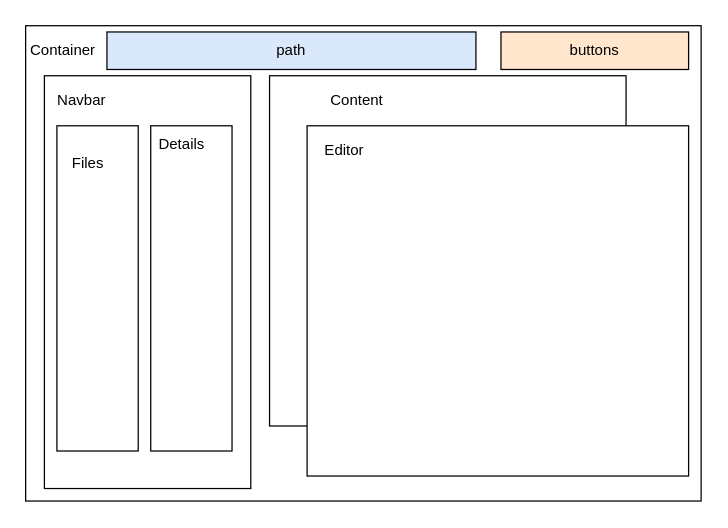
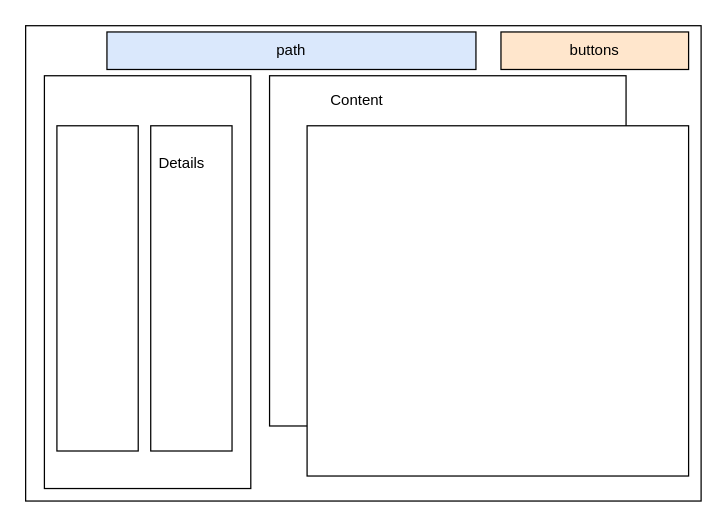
(63, 51) -> none
(82, 101) -> none
(182, 144) -> (182, 163)
(344, 151) -> none
(88, 163) -> none
